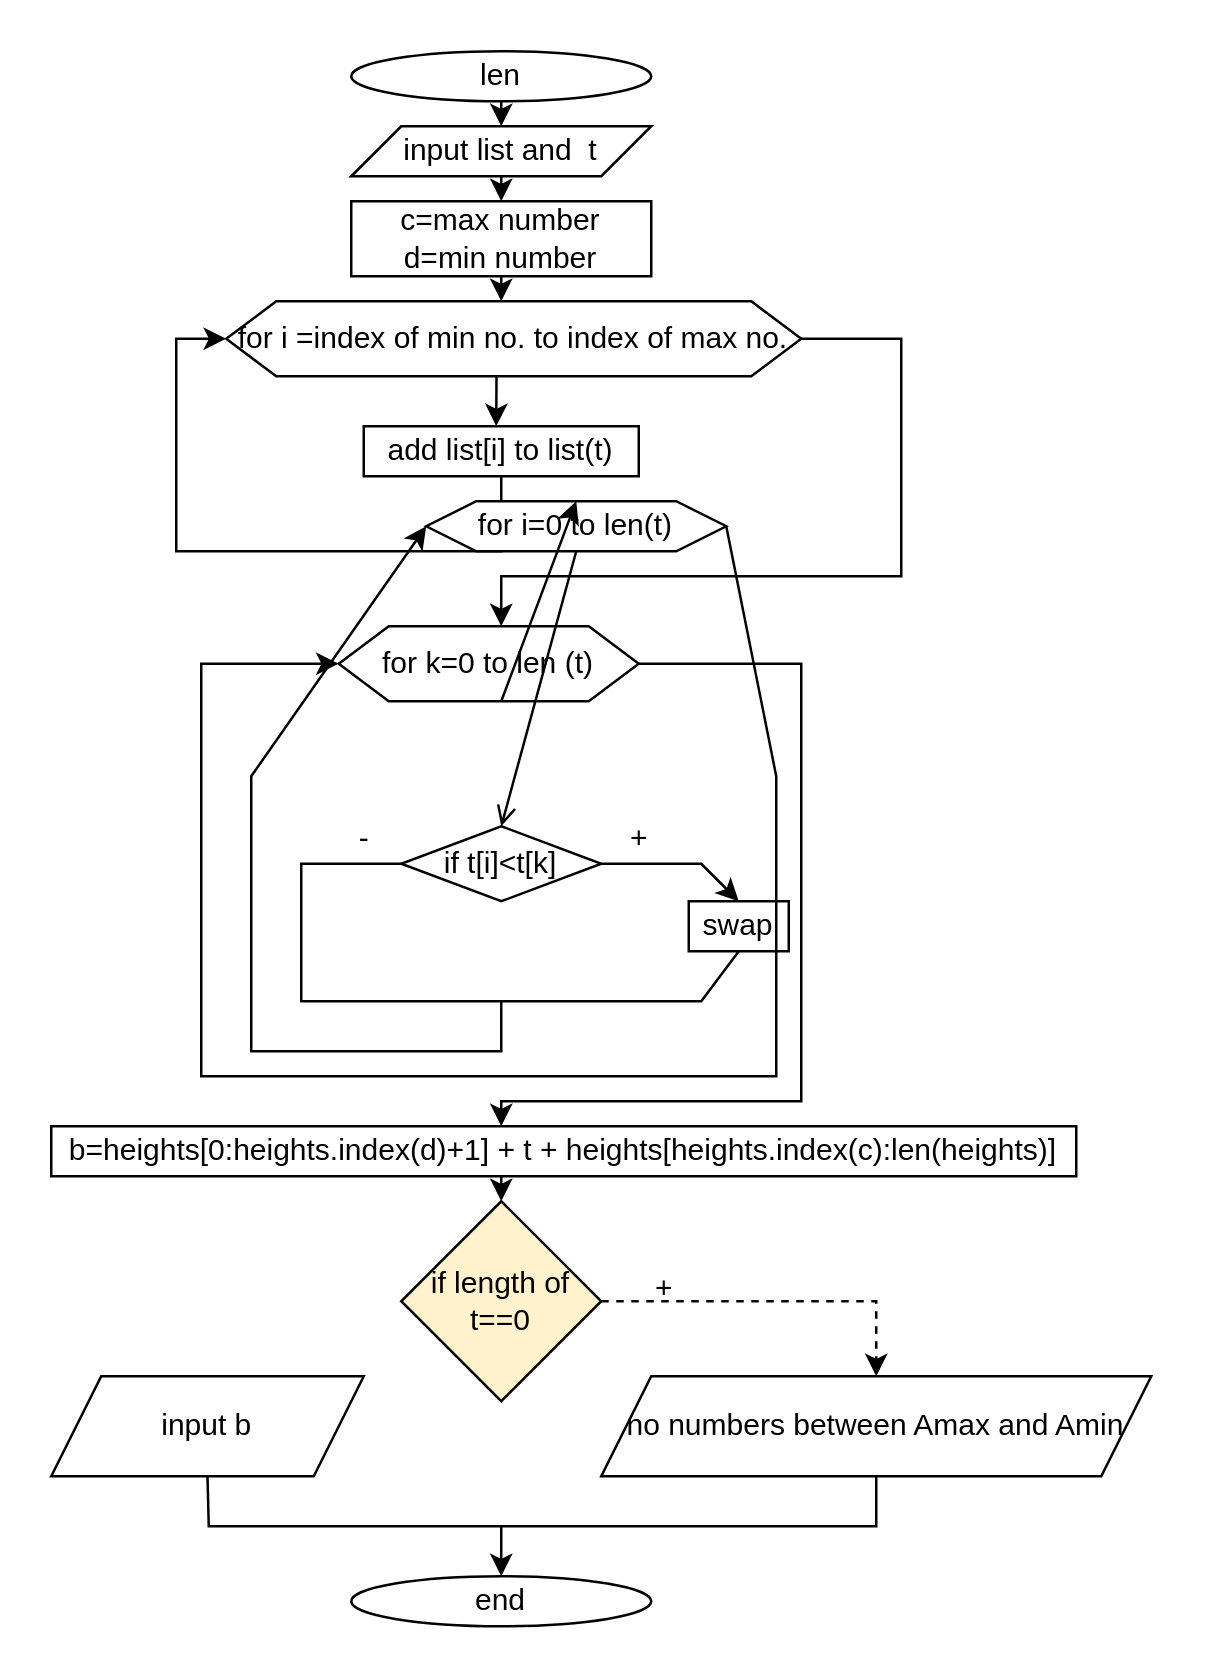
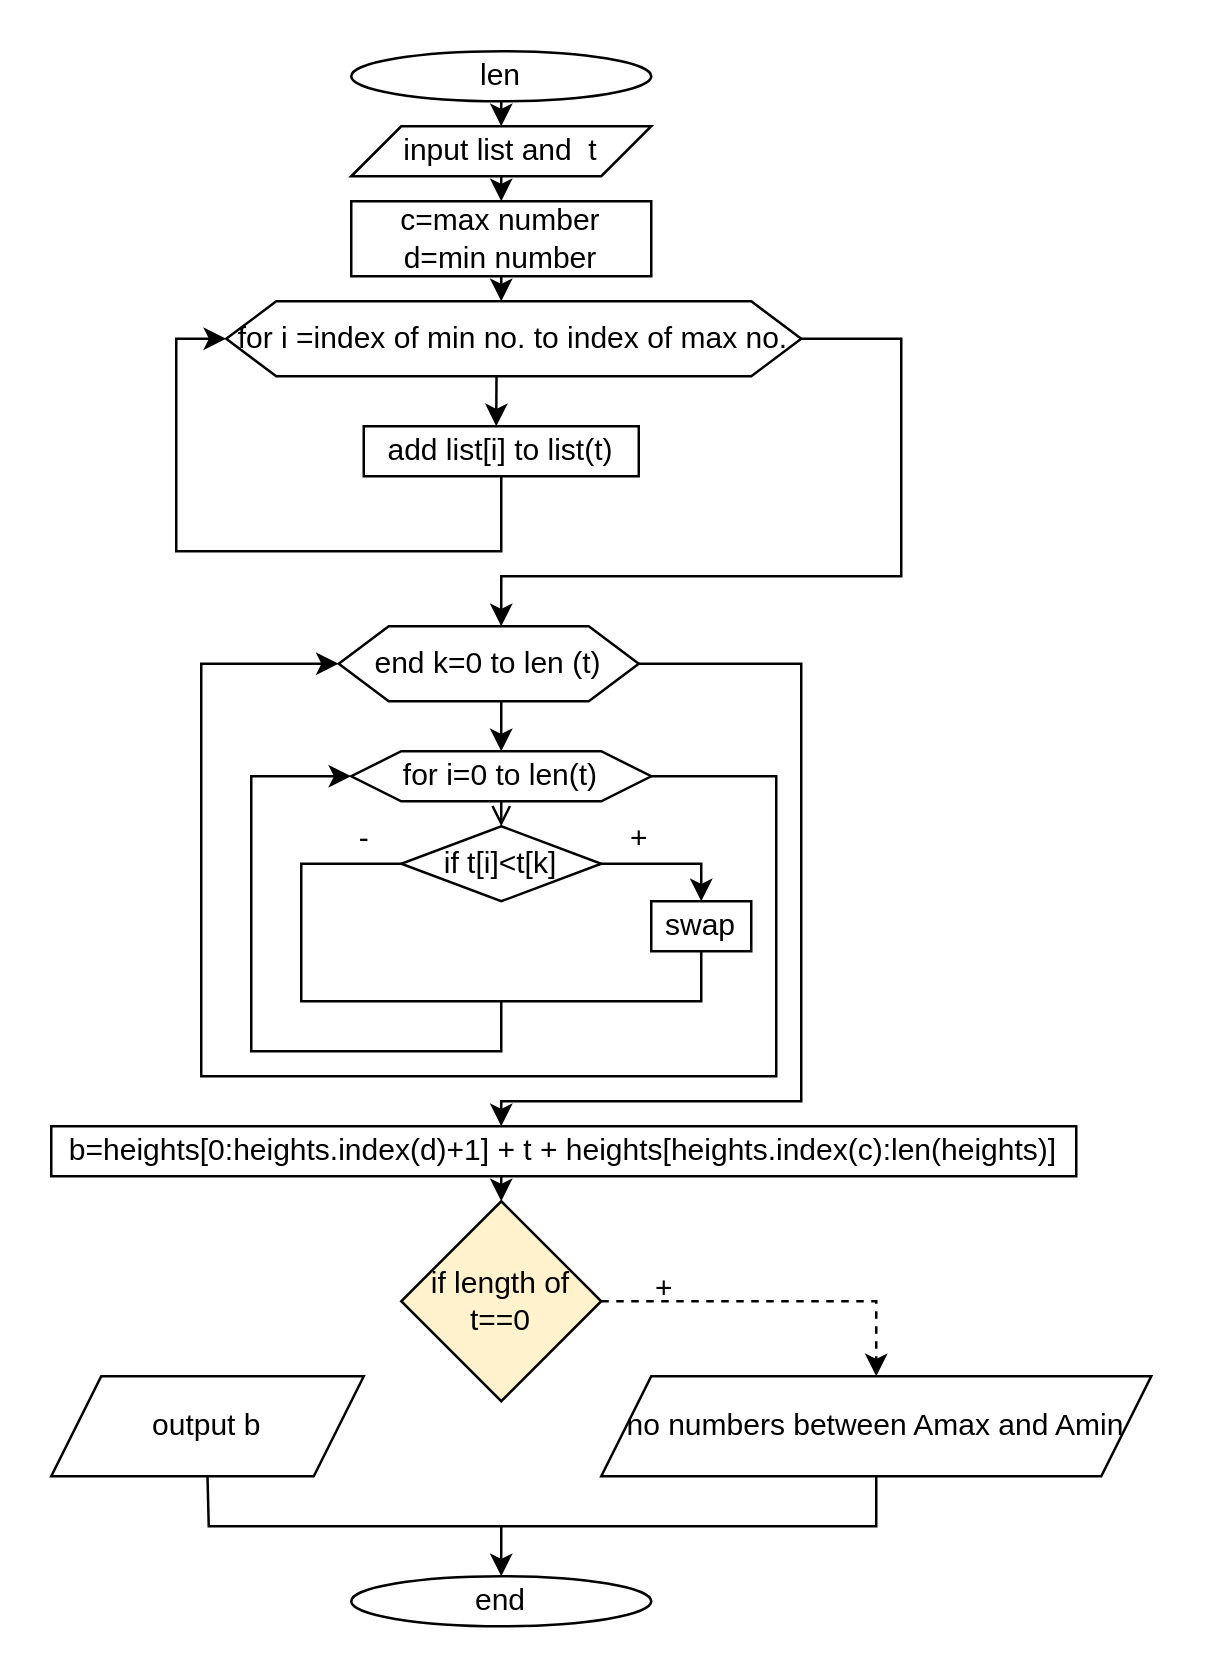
(576, 526) -> (501, 776)
(489, 664) -> (489, 664)
(739, 926) -> (701, 926)
(208, 1426) -> (208, 1426)
